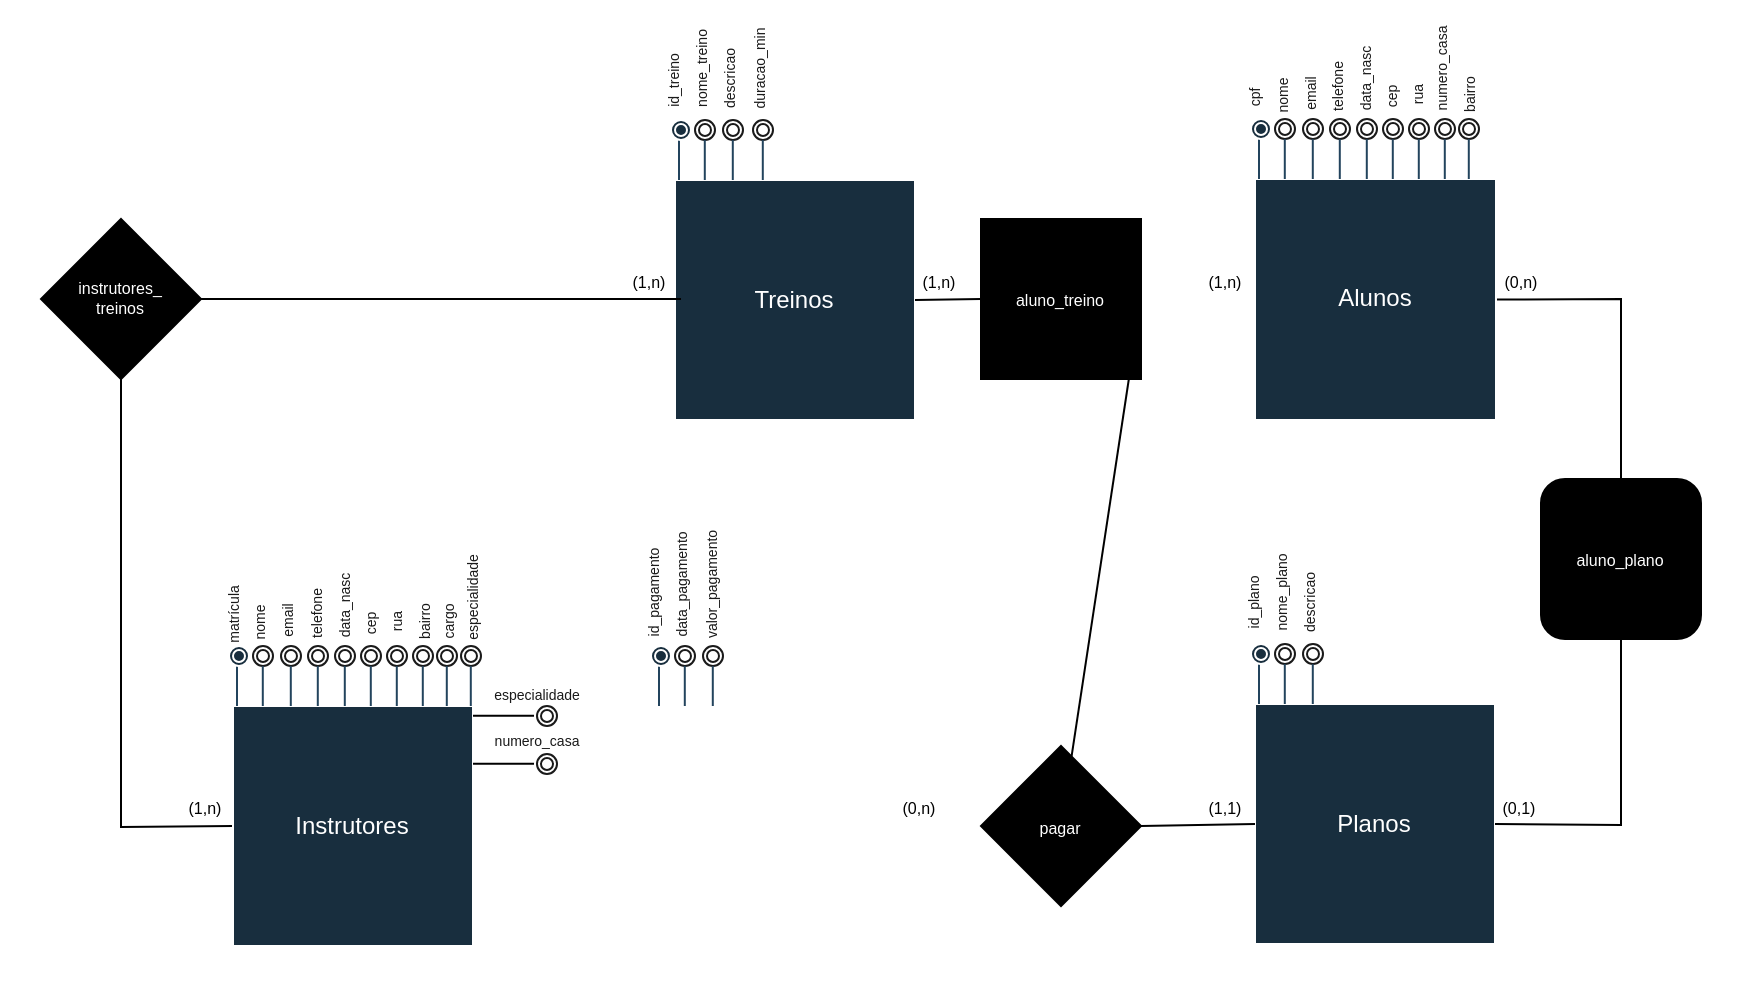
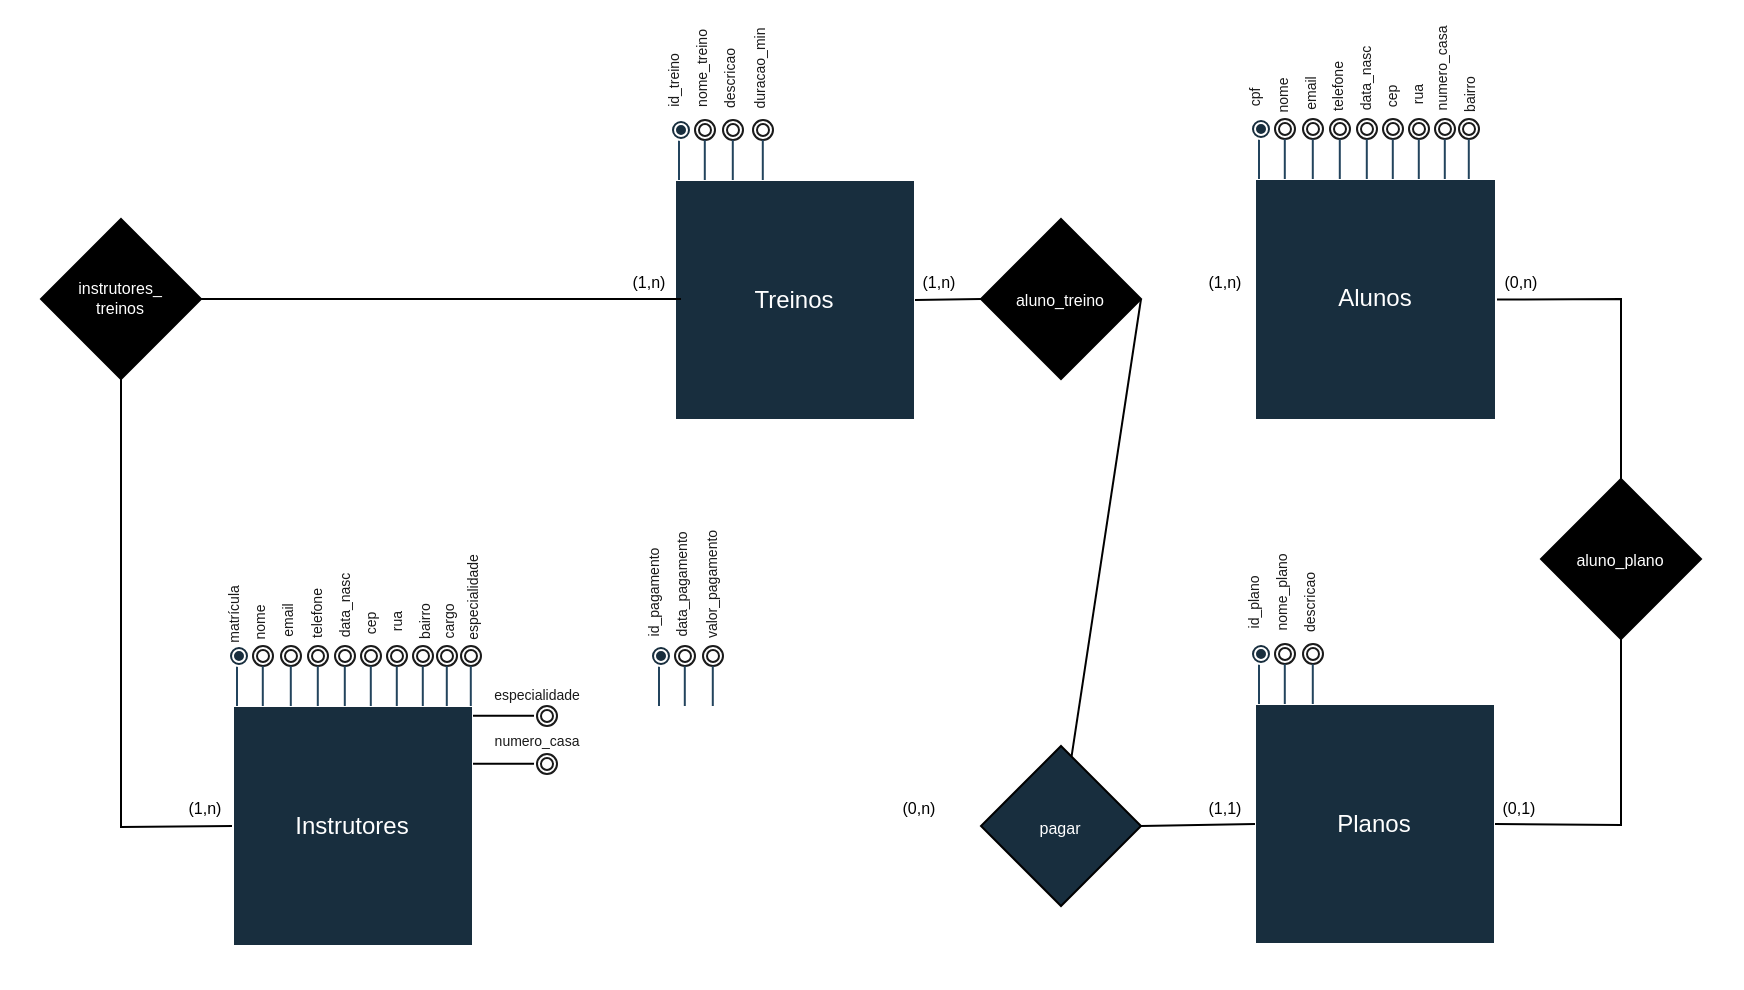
(1061, 299) -> (1061, 299)
(1621, 559) -> (1621, 559)
(1061, 826) -> (1061, 826)
